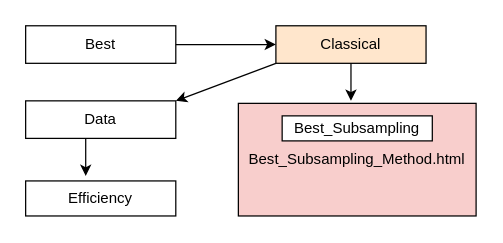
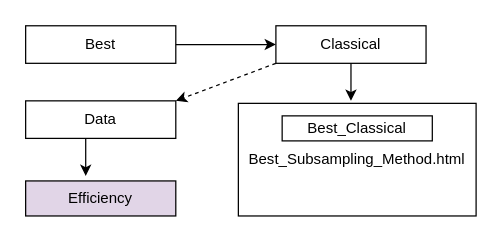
(351, 44) -> (351, 44)
(228, 81) -> (228, 81)
(357, 128) -> (357, 128)
(357, 159) -> (357, 159)
(101, 198) -> (101, 198)
